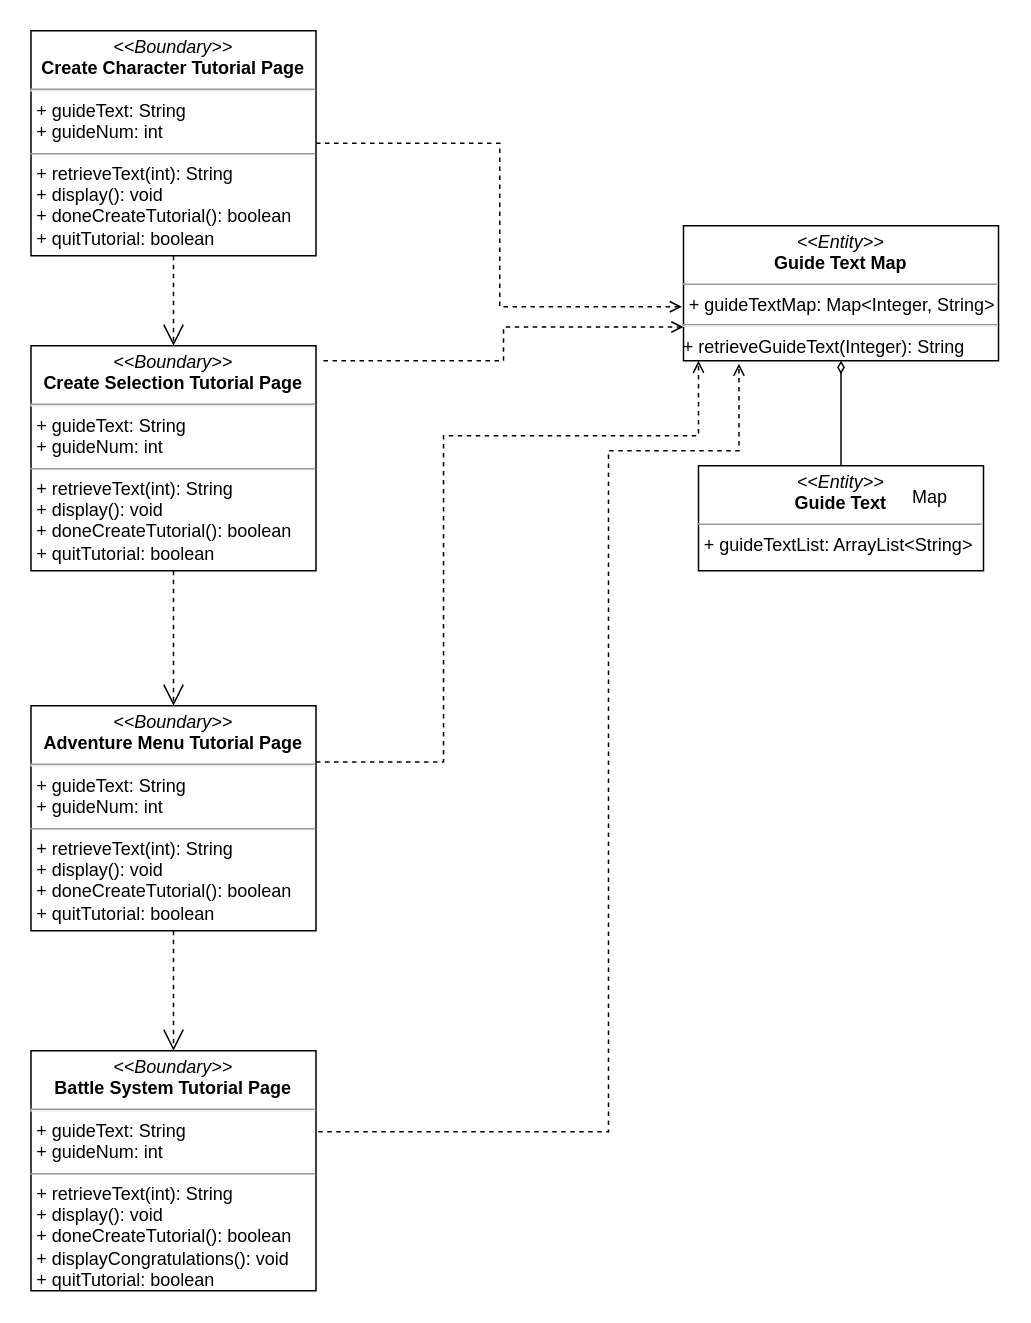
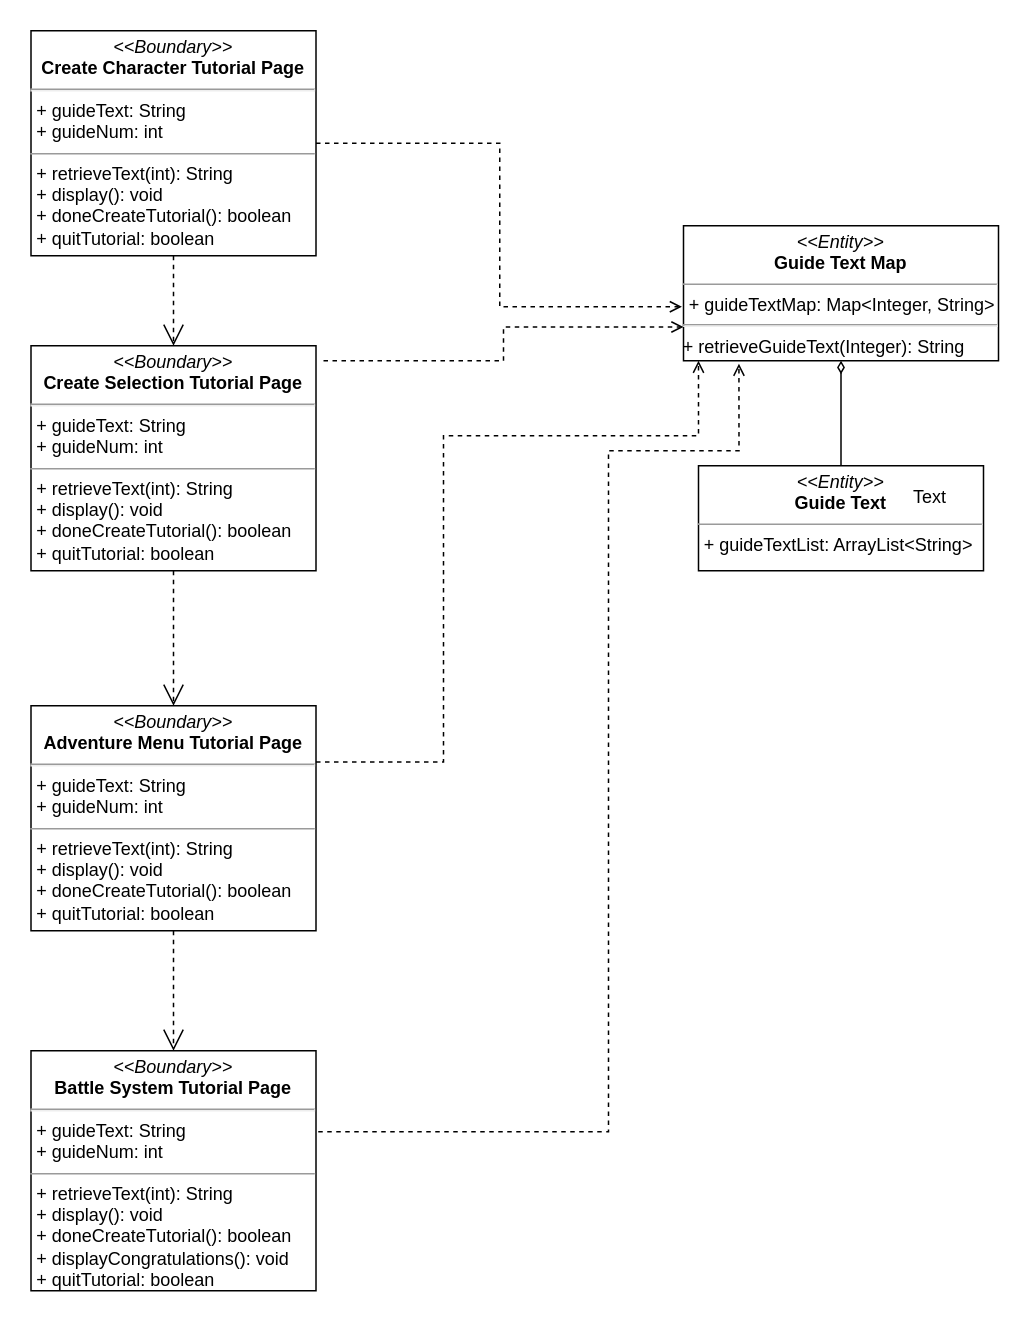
(930, 497) -> (930, 497)
